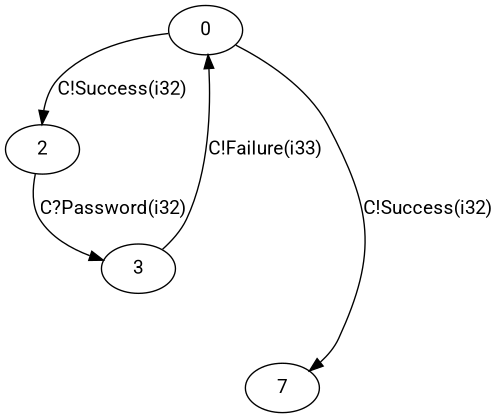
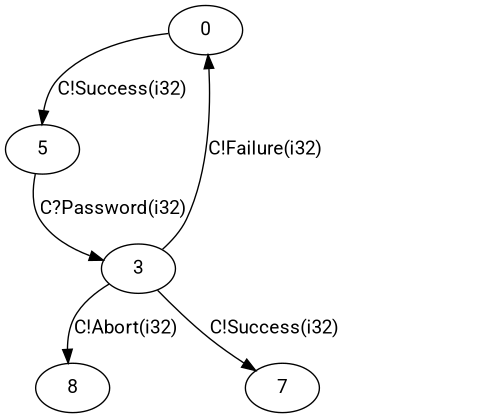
(42, 149) -> (42, 149)
(265, 149) -> (265, 149)
(355, 185) -> (199, 329)
none -> (73, 388)
